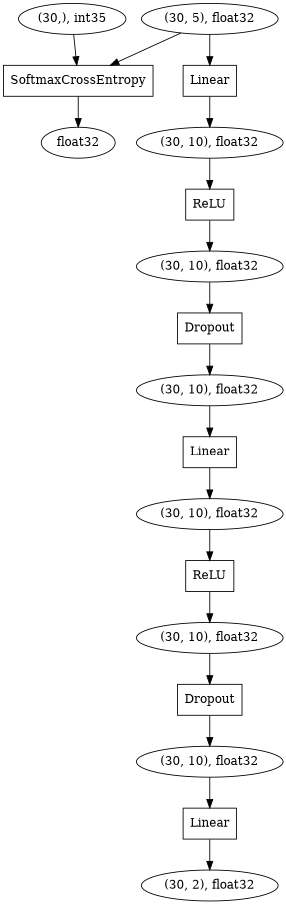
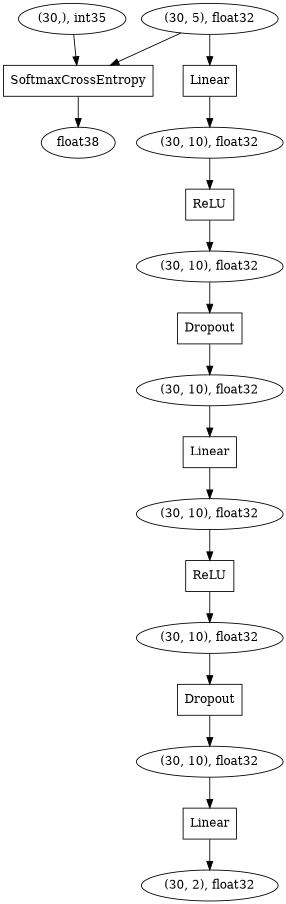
(78, 143) -> (78, 143)
